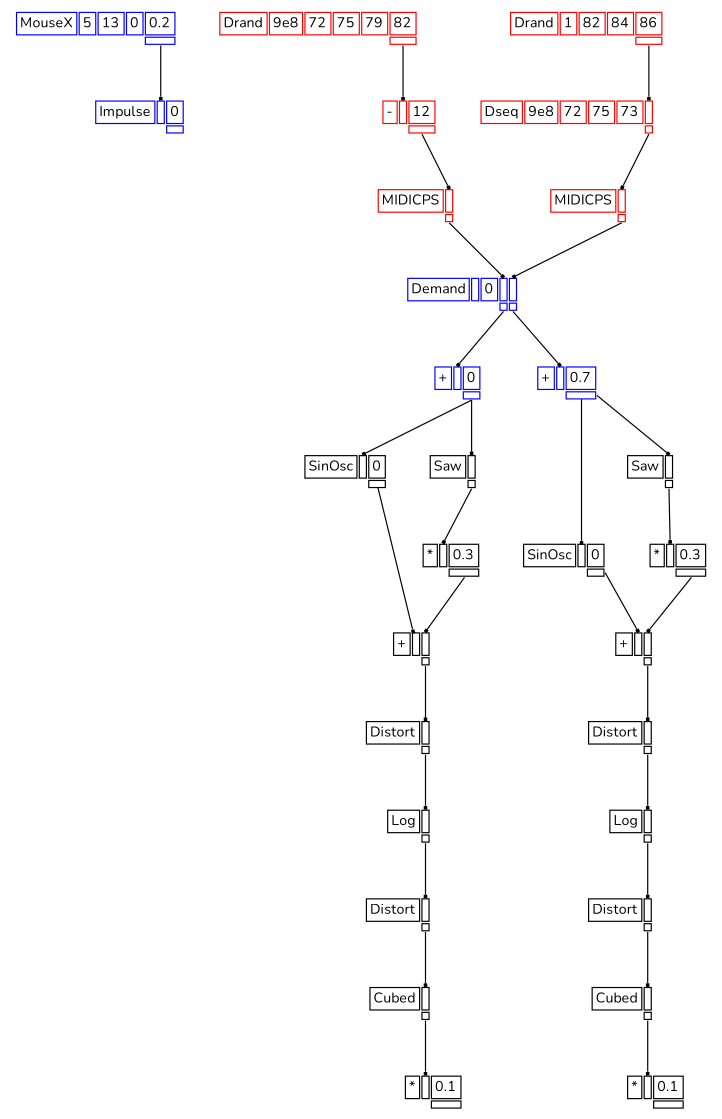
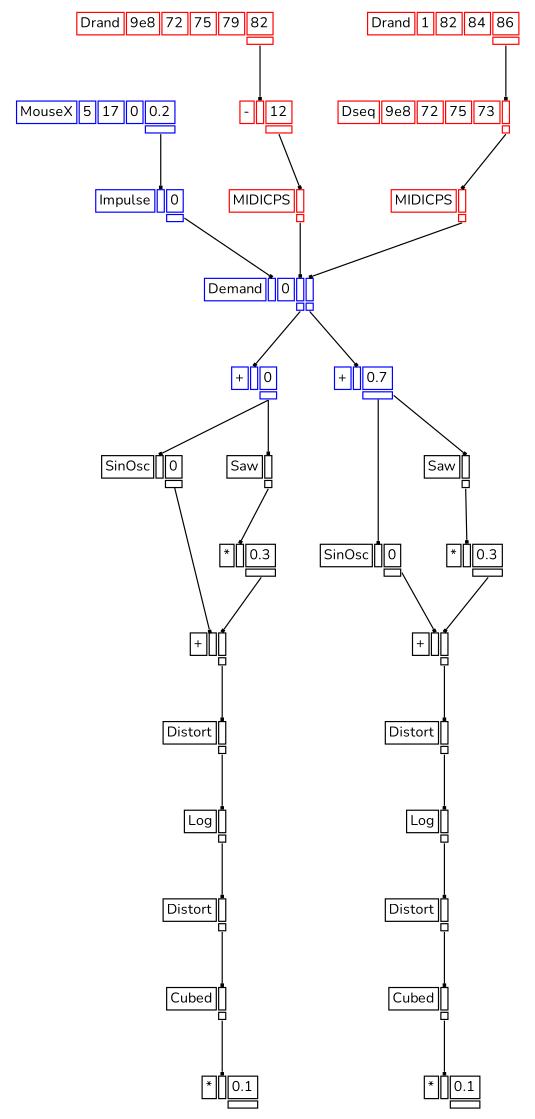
(111, 23) -> (111, 112)
none -> (227, 247)
